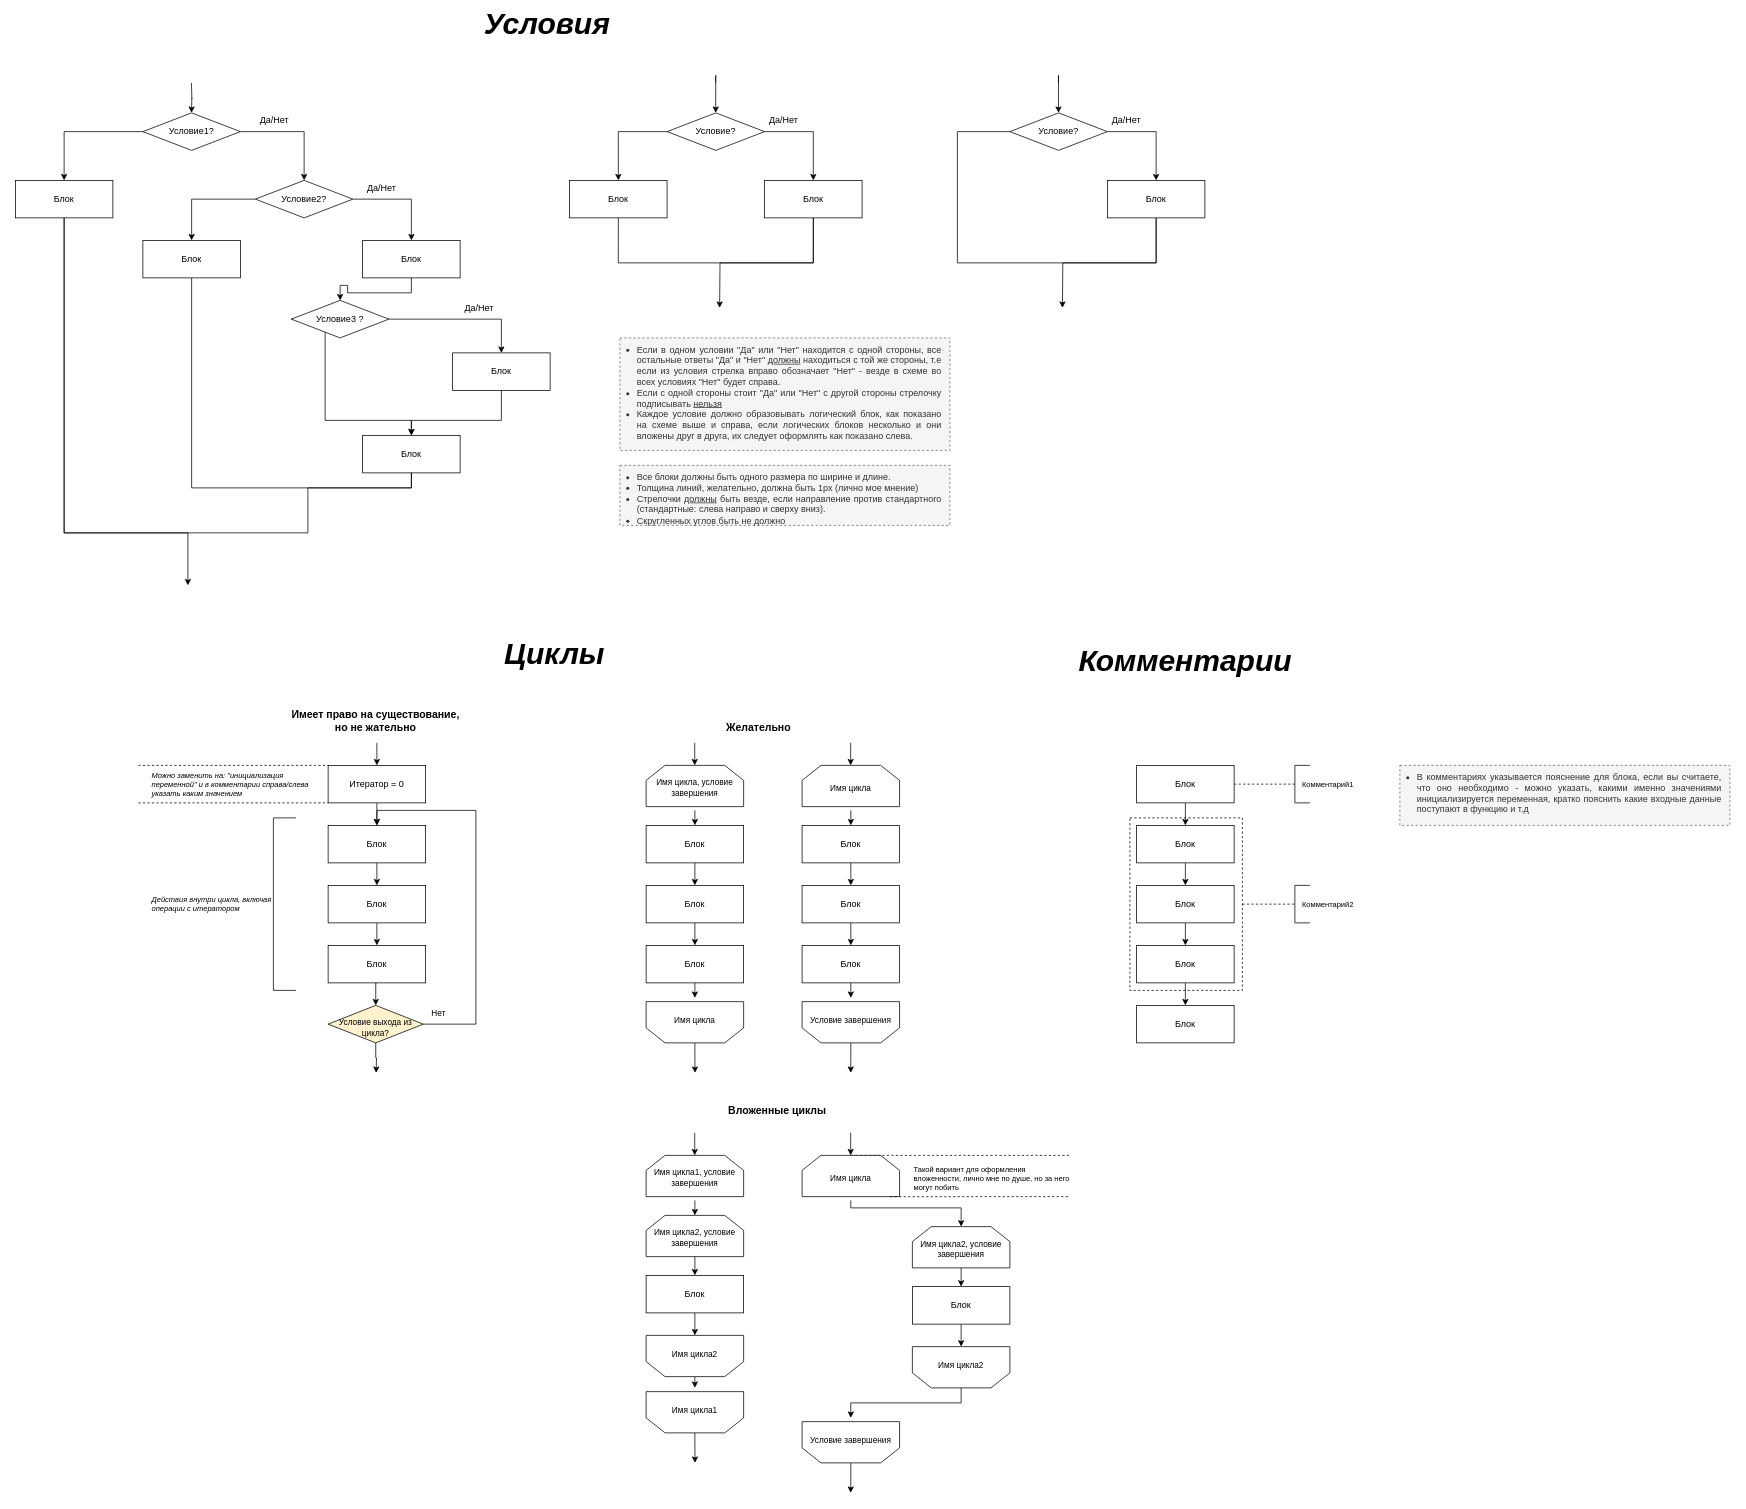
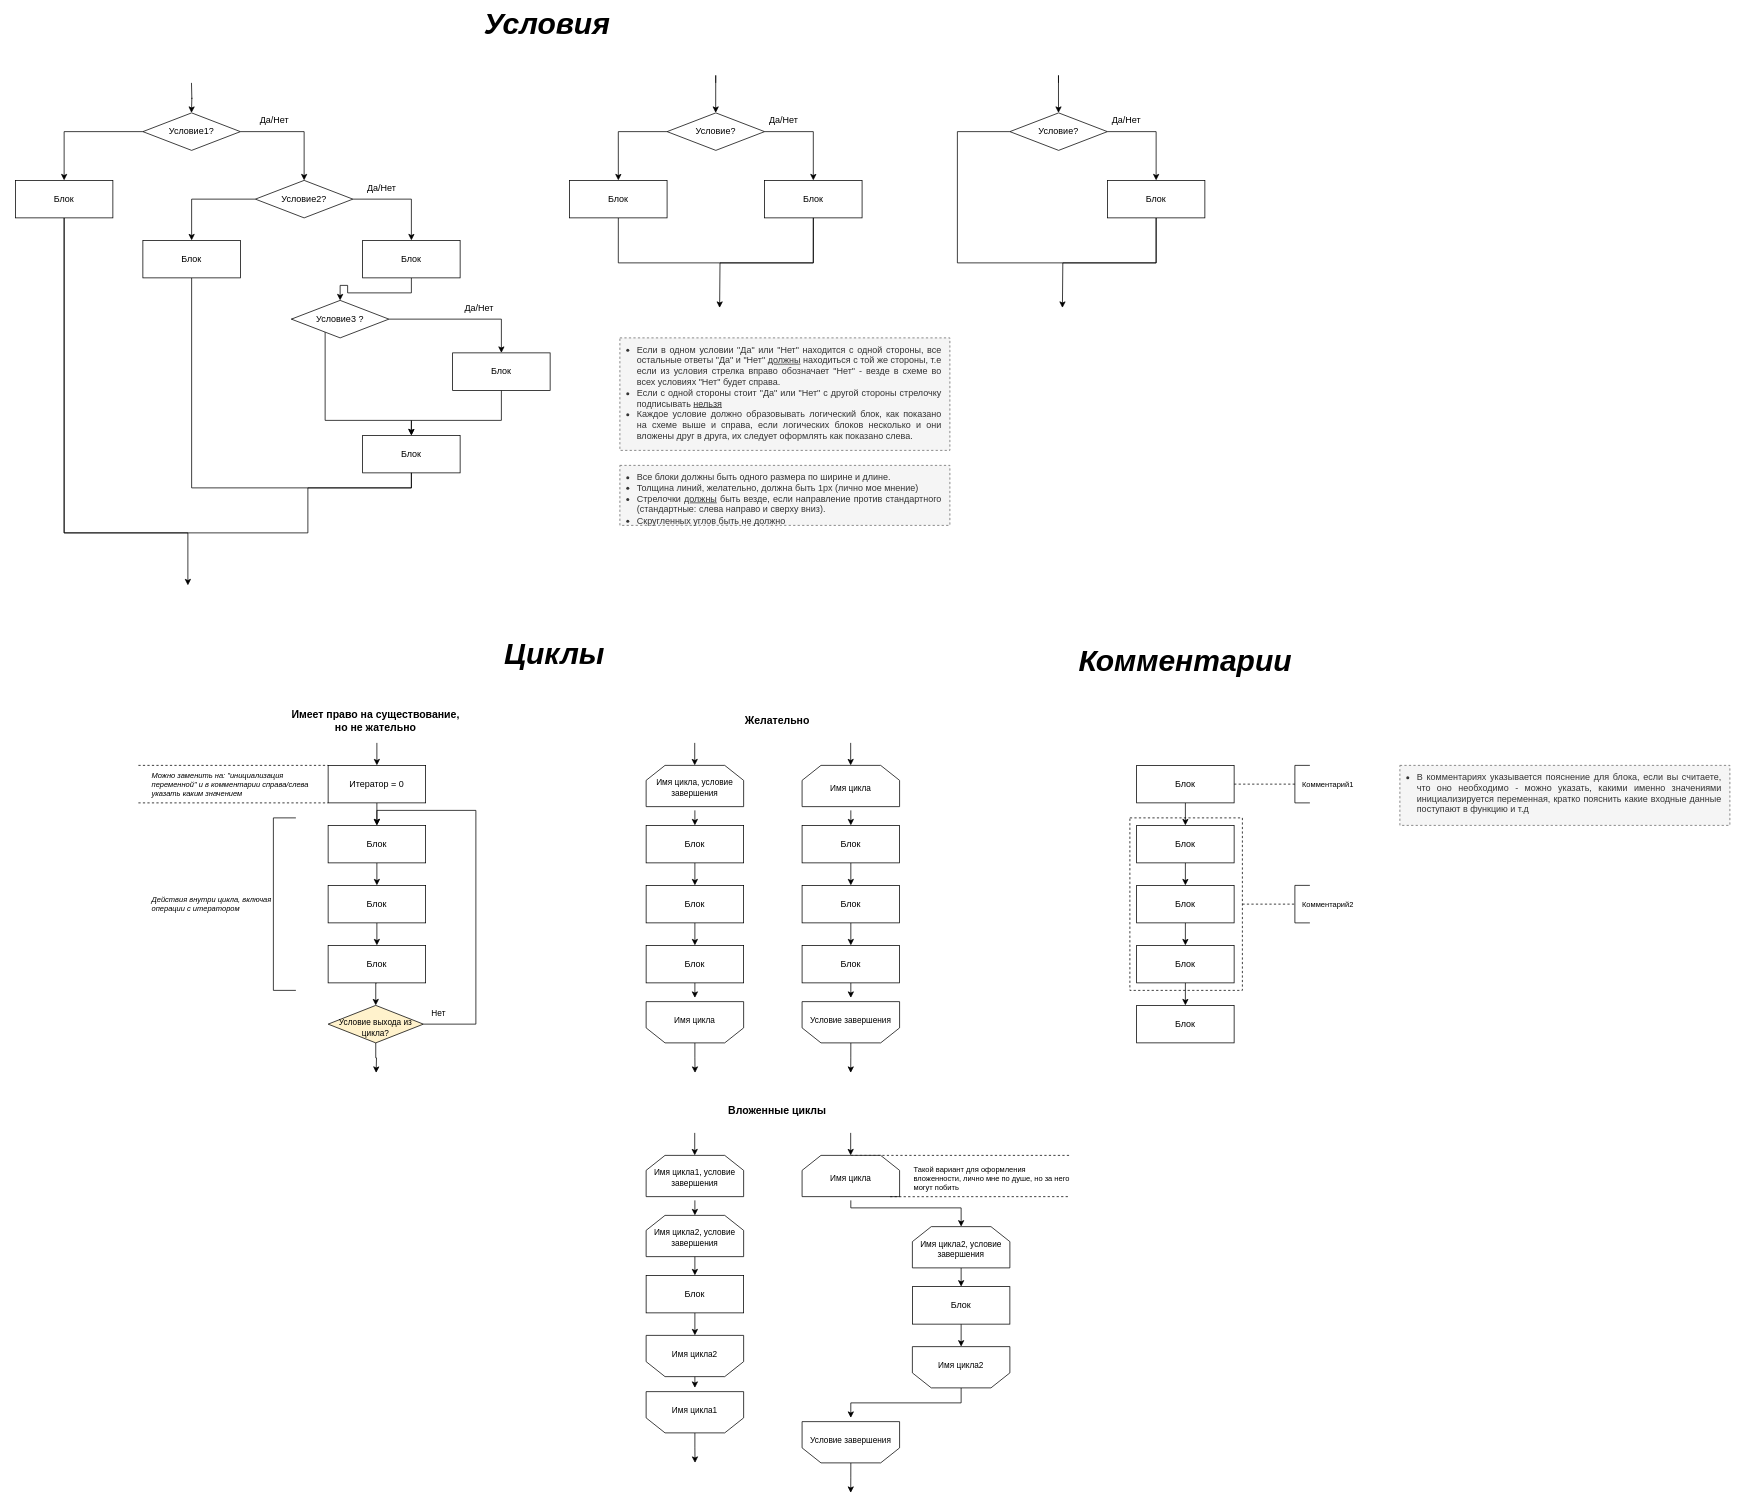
(759, 728) -> (777, 720)
